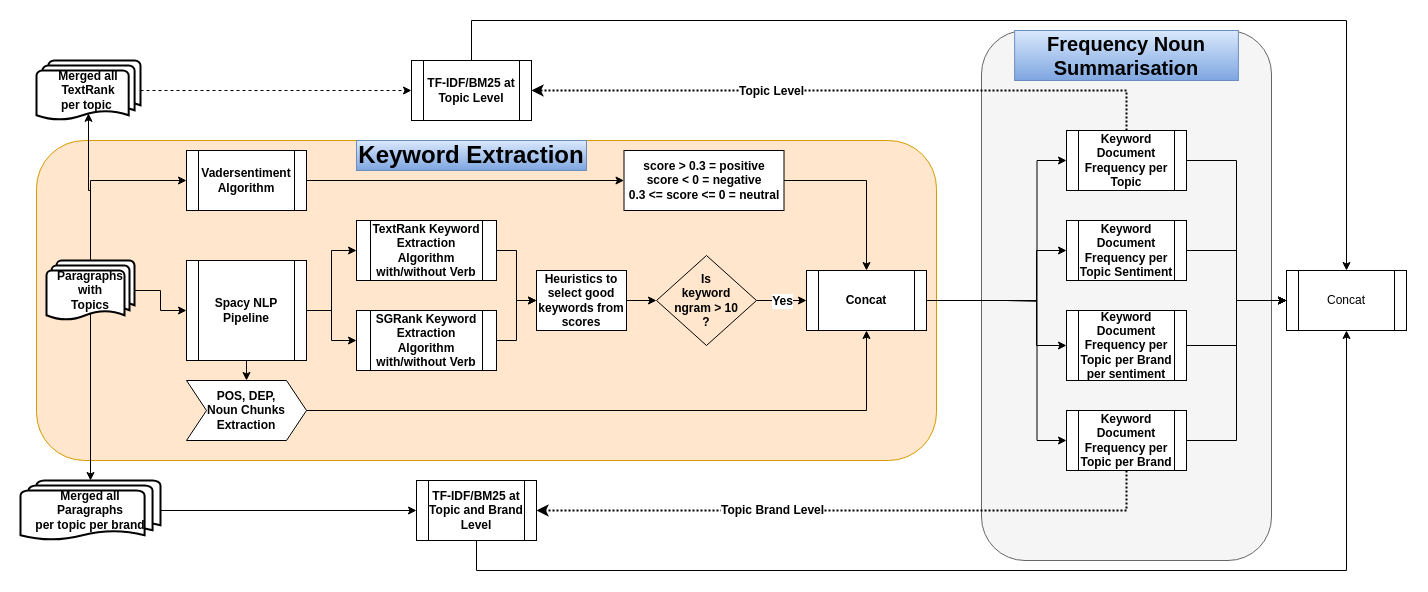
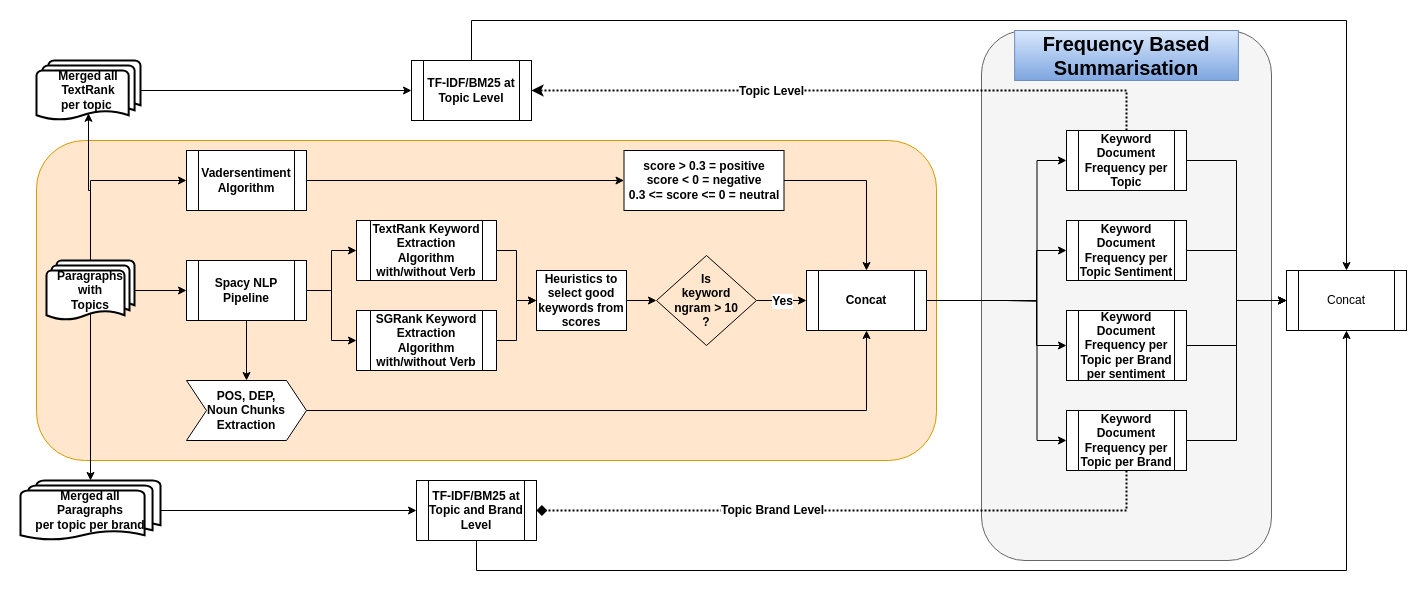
(1127, 56) -> (1127, 56)
(273, 91) -> (273, 91)
(472, 156) -> none
(247, 311) -> (247, 291)
(547, 511) -> (547, 511)
